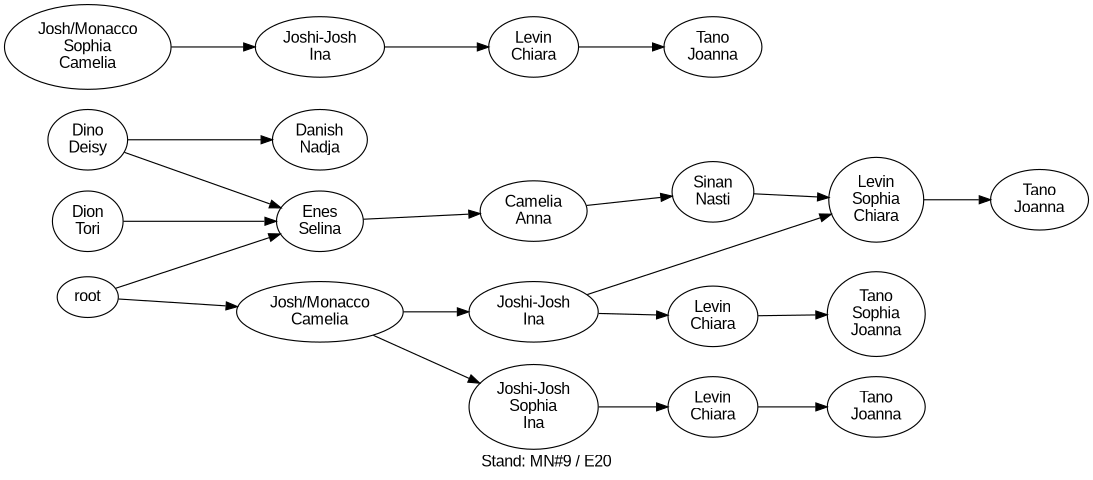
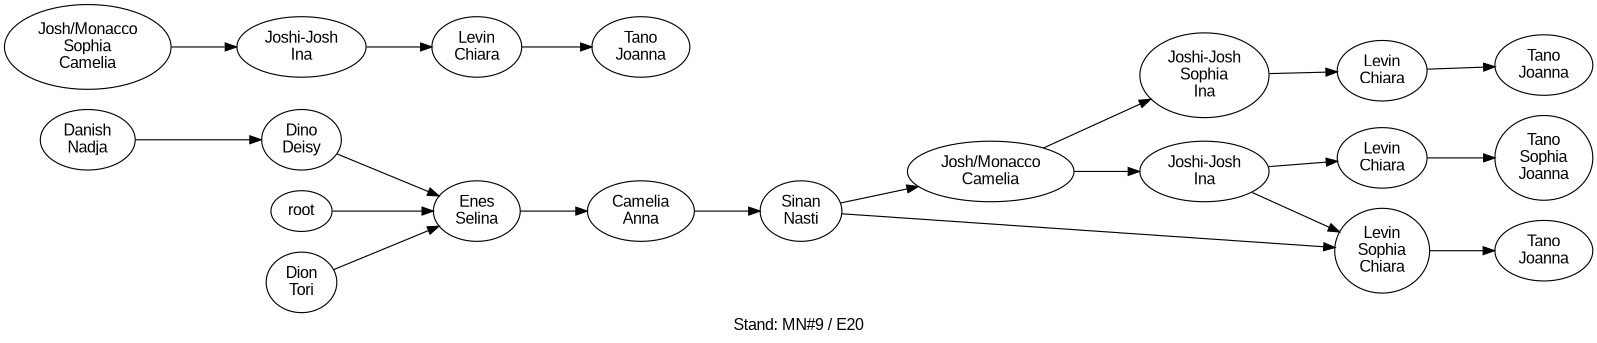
(194, 140) -> (193, 140)
(172, 302) -> (874, 196)
